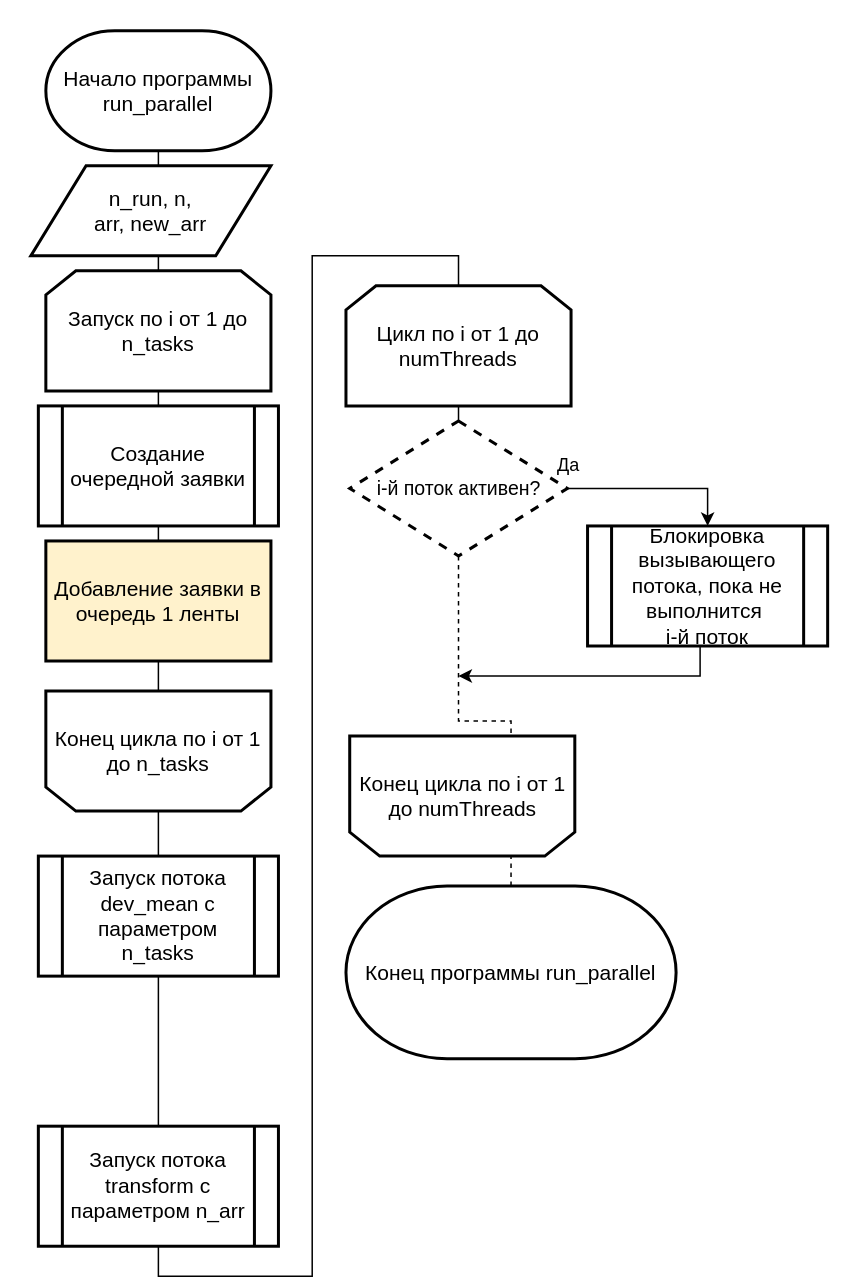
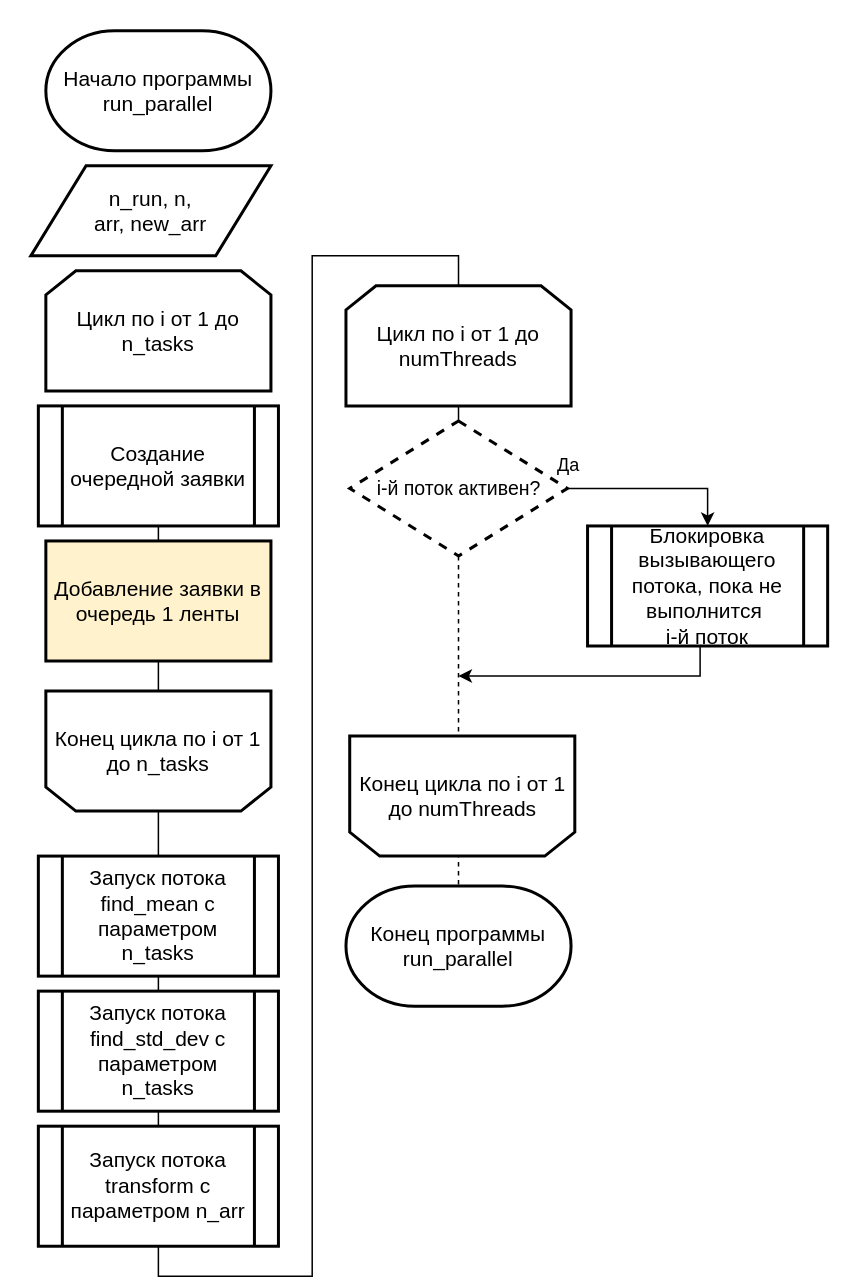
(158, 263) -> none
(158, 331) -> (158, 331)
(158, 916) -> (158, 916)
(511, 972) -> (458, 946)
none -> (158, 1051)
